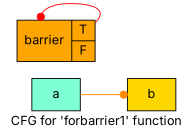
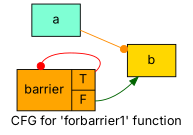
none -> (115, 96)
